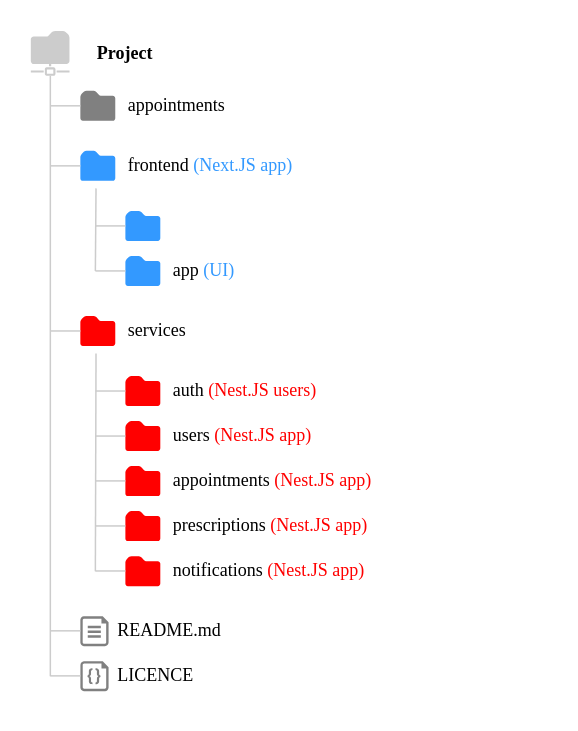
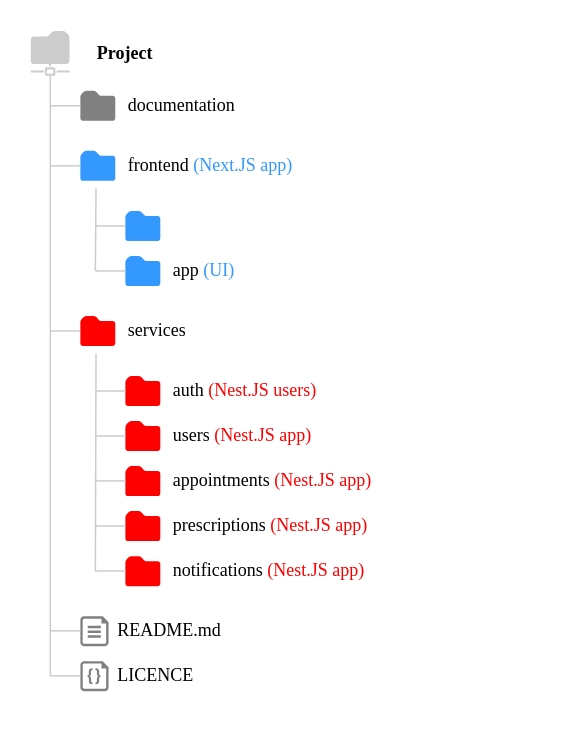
(186, 106) -> (191, 106)
